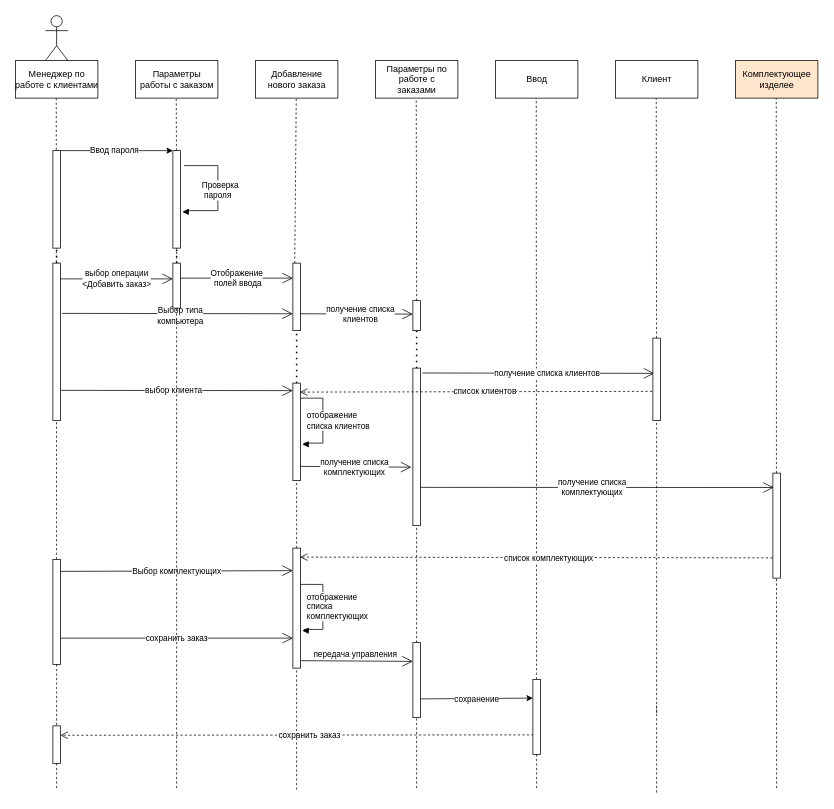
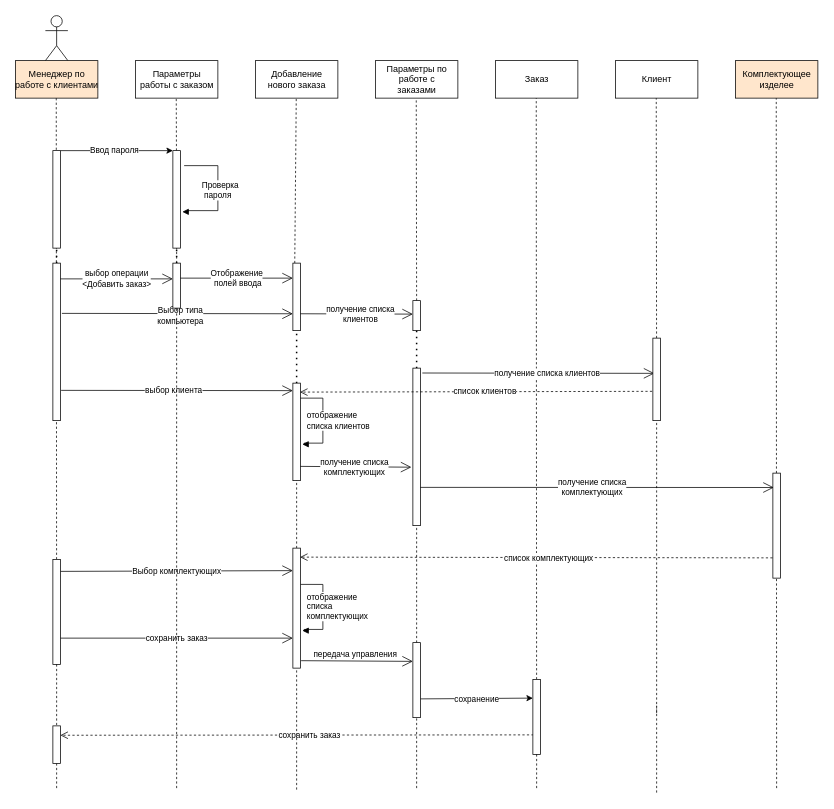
(57, 79) -> (57, 79)
(537, 79) -> (537, 79)
